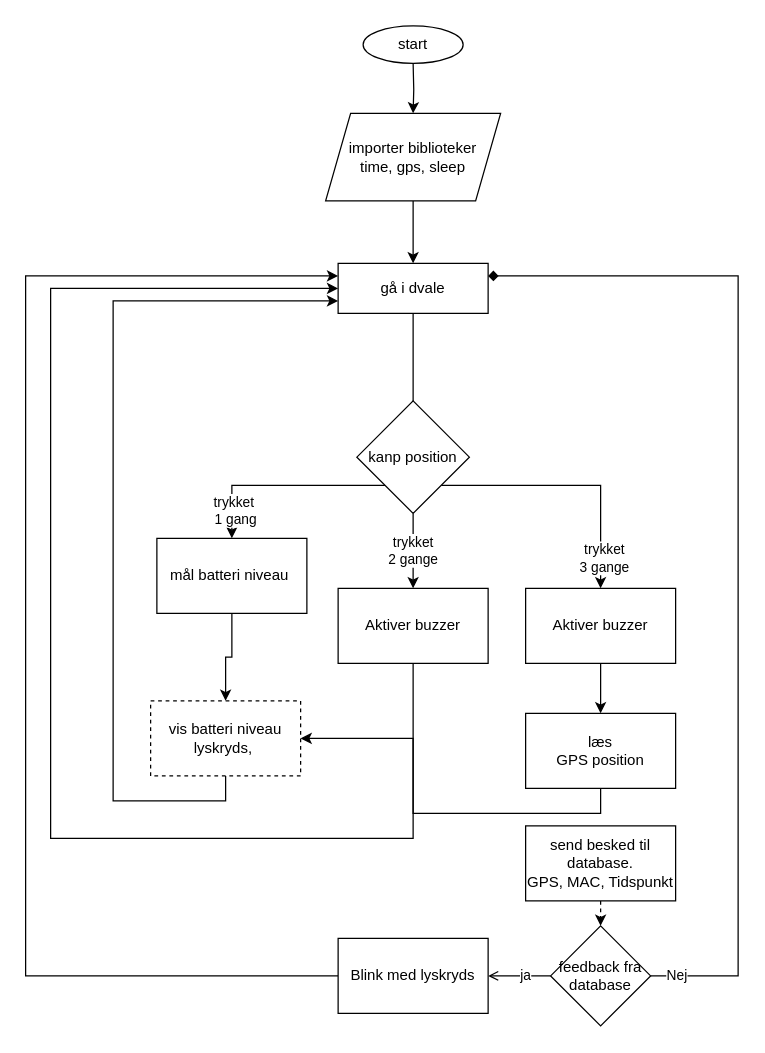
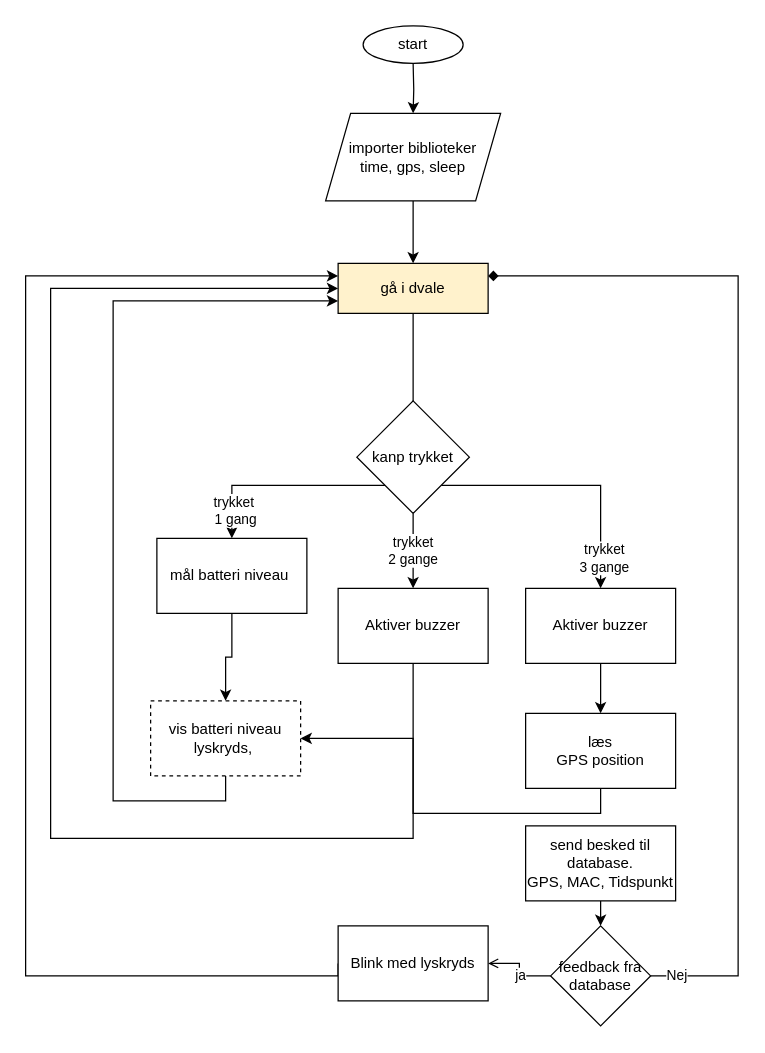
(413, 288) -> (413, 288)
(413, 457) -> (413, 457)
(601, 910) -> (601, 910)
(413, 976) -> (413, 963)
